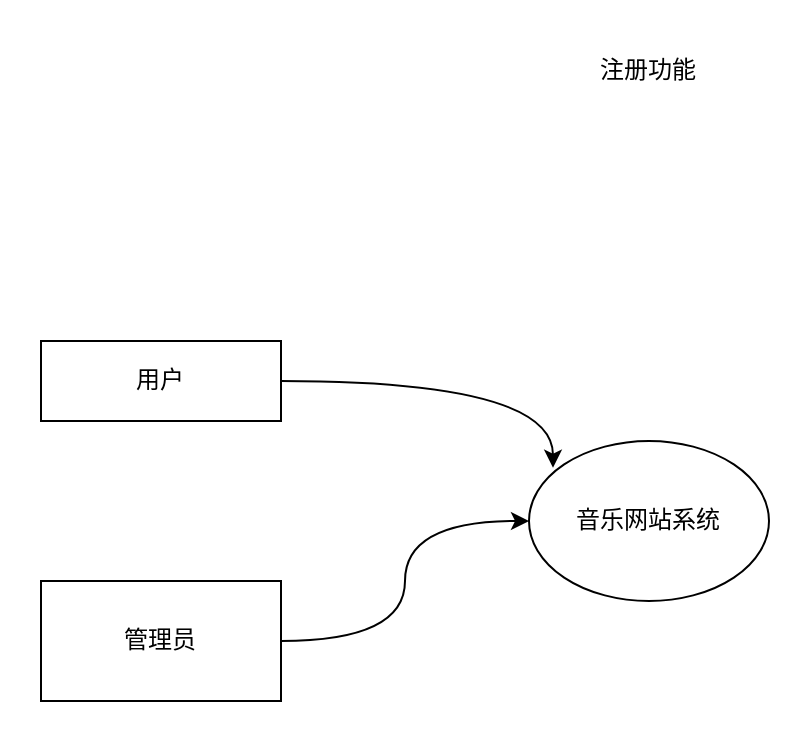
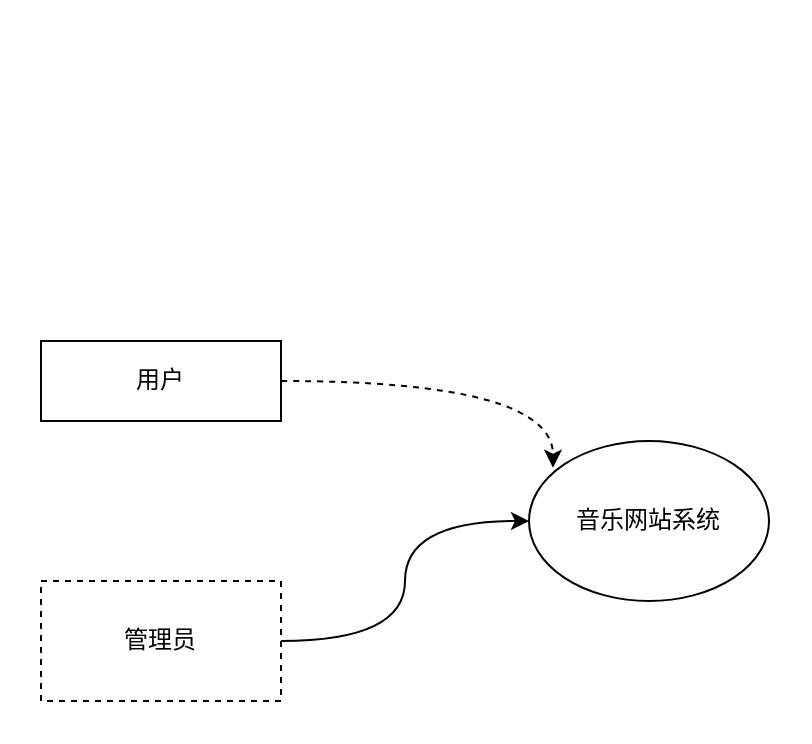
(649, 71) -> none
(431, 389) -> (431, 389)
(161, 641) -> (161, 641)
